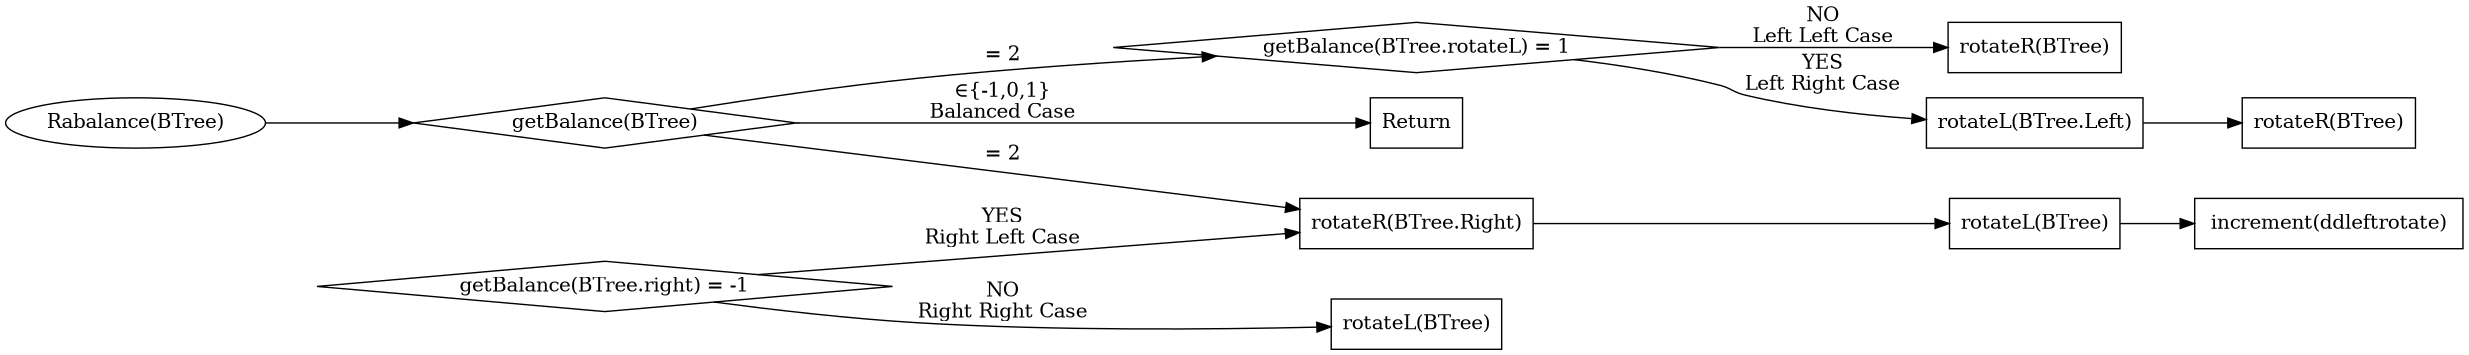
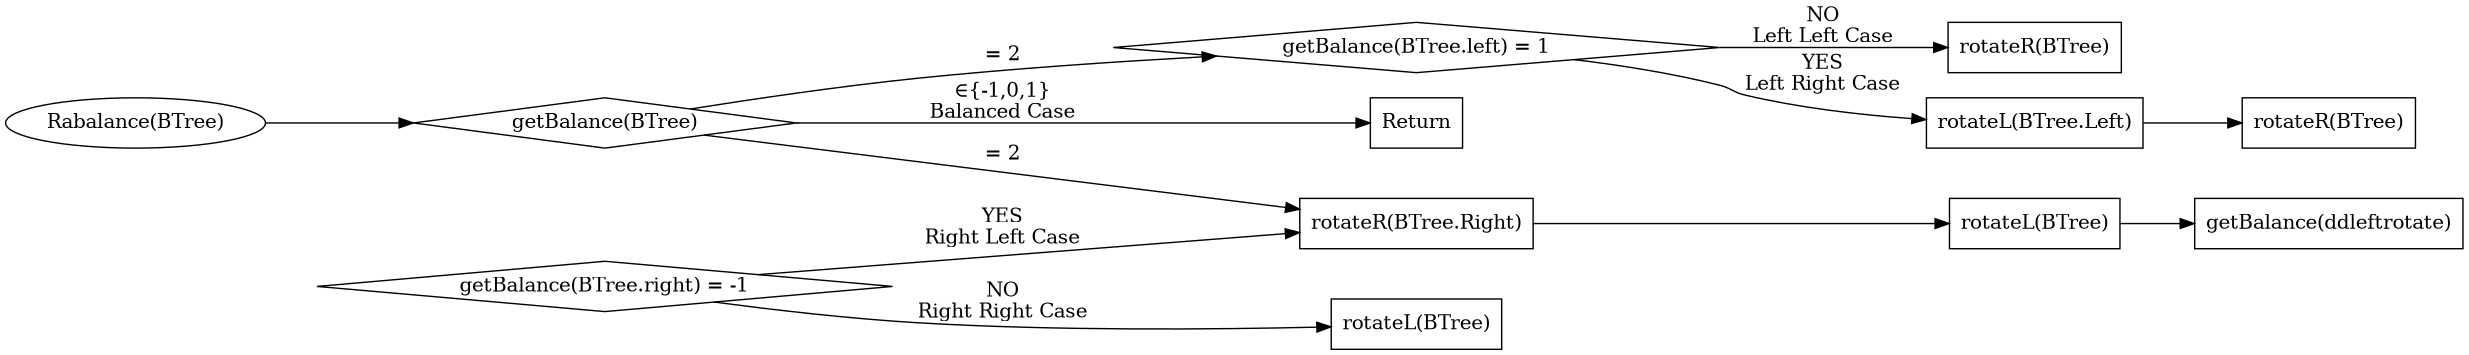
(1417, 48) -> (1417, 48)
(2329, 224) -> (2329, 224)
